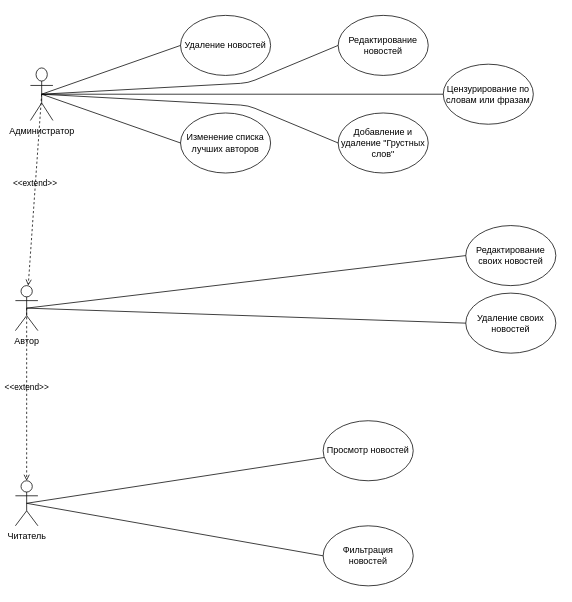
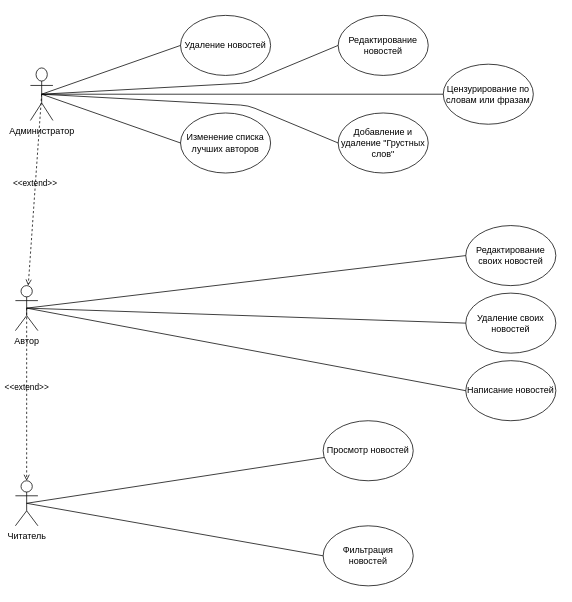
none -> (249, 350)
none -> (510, 390)
